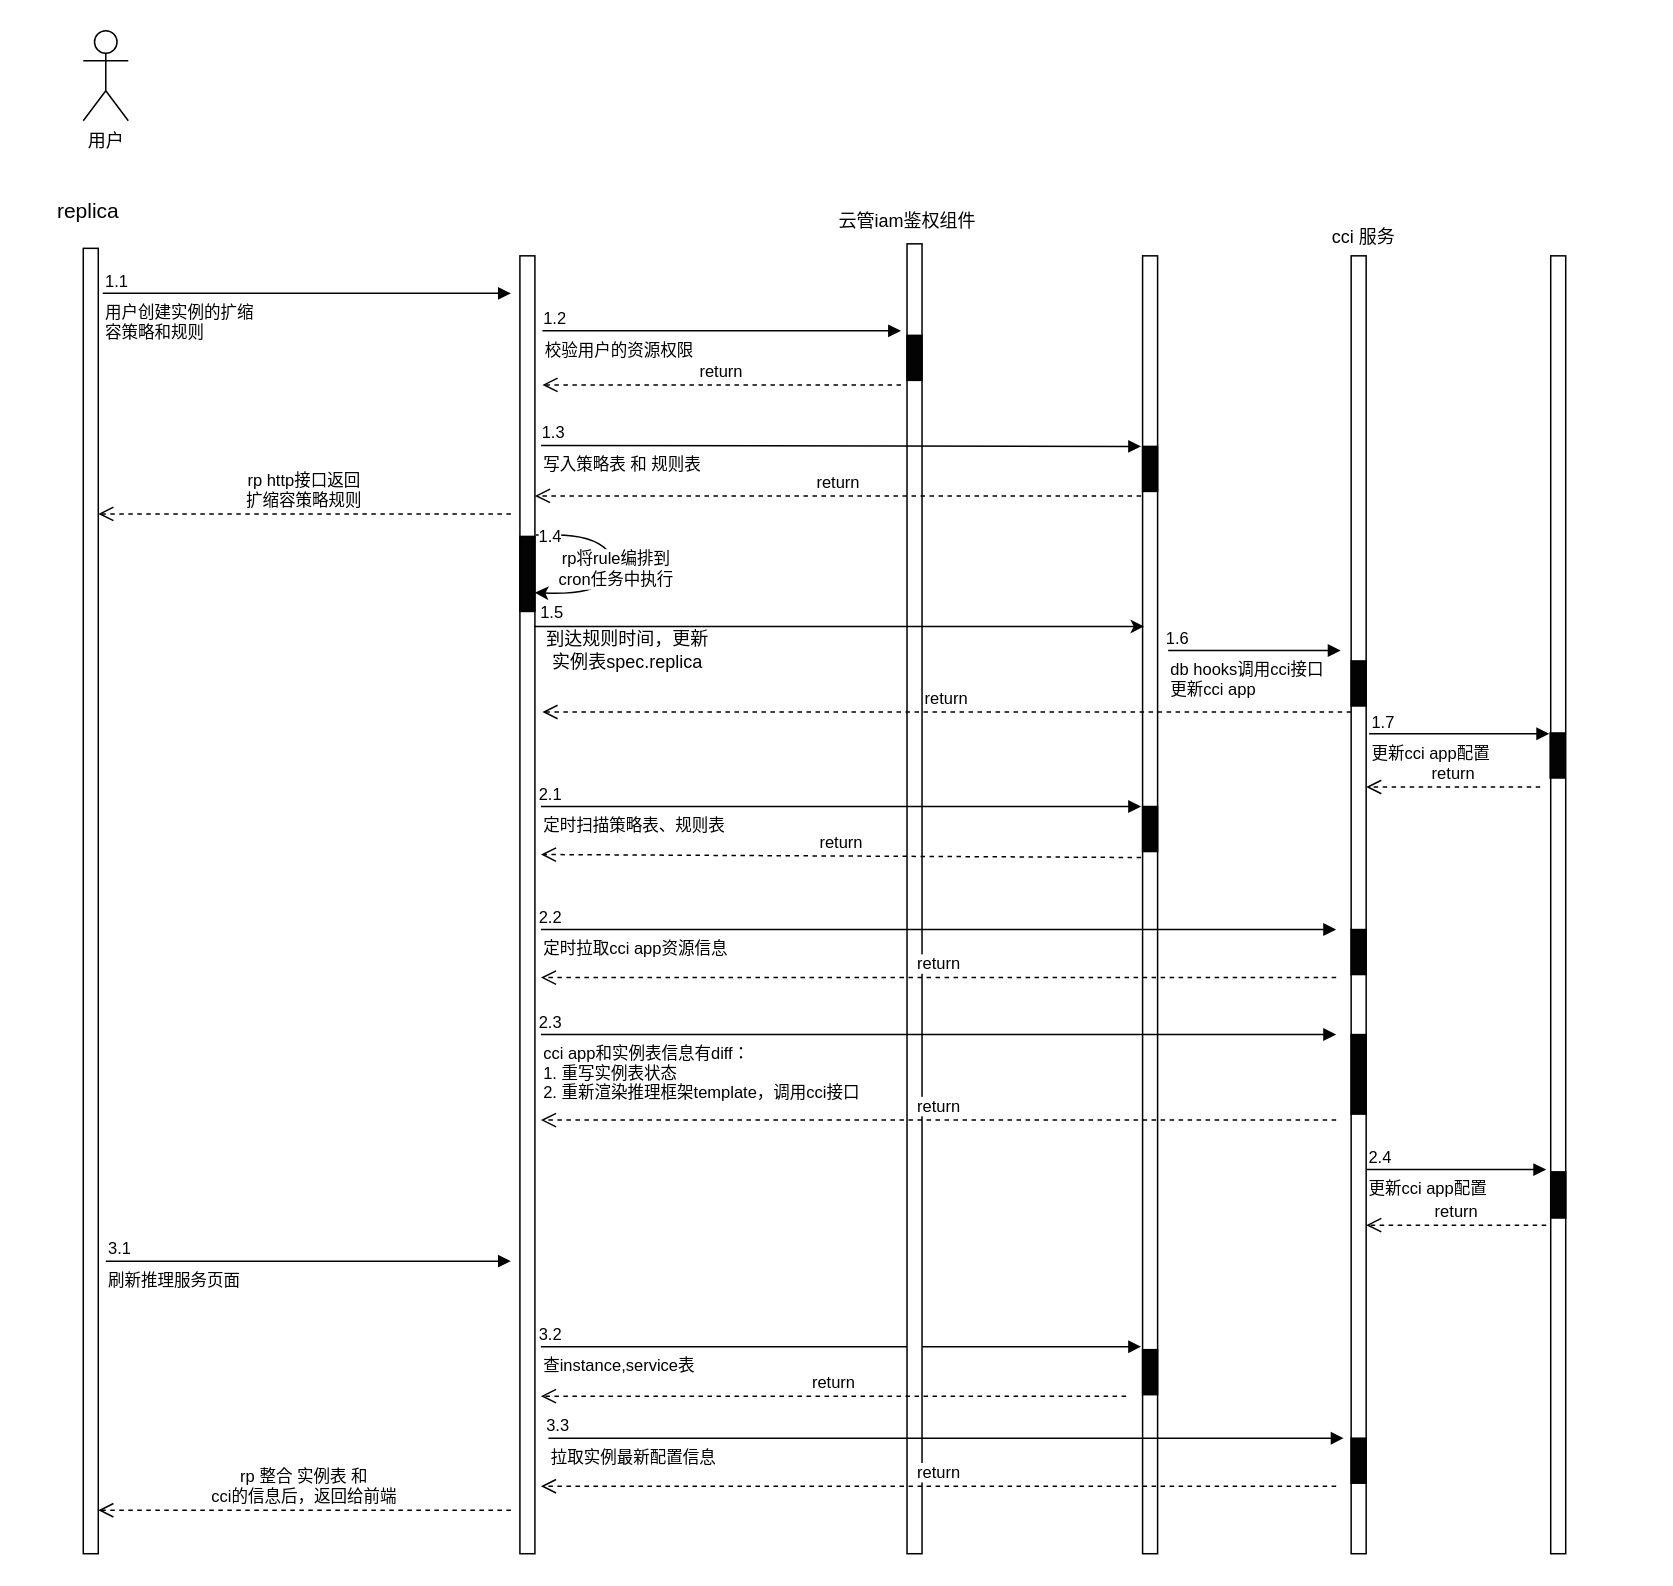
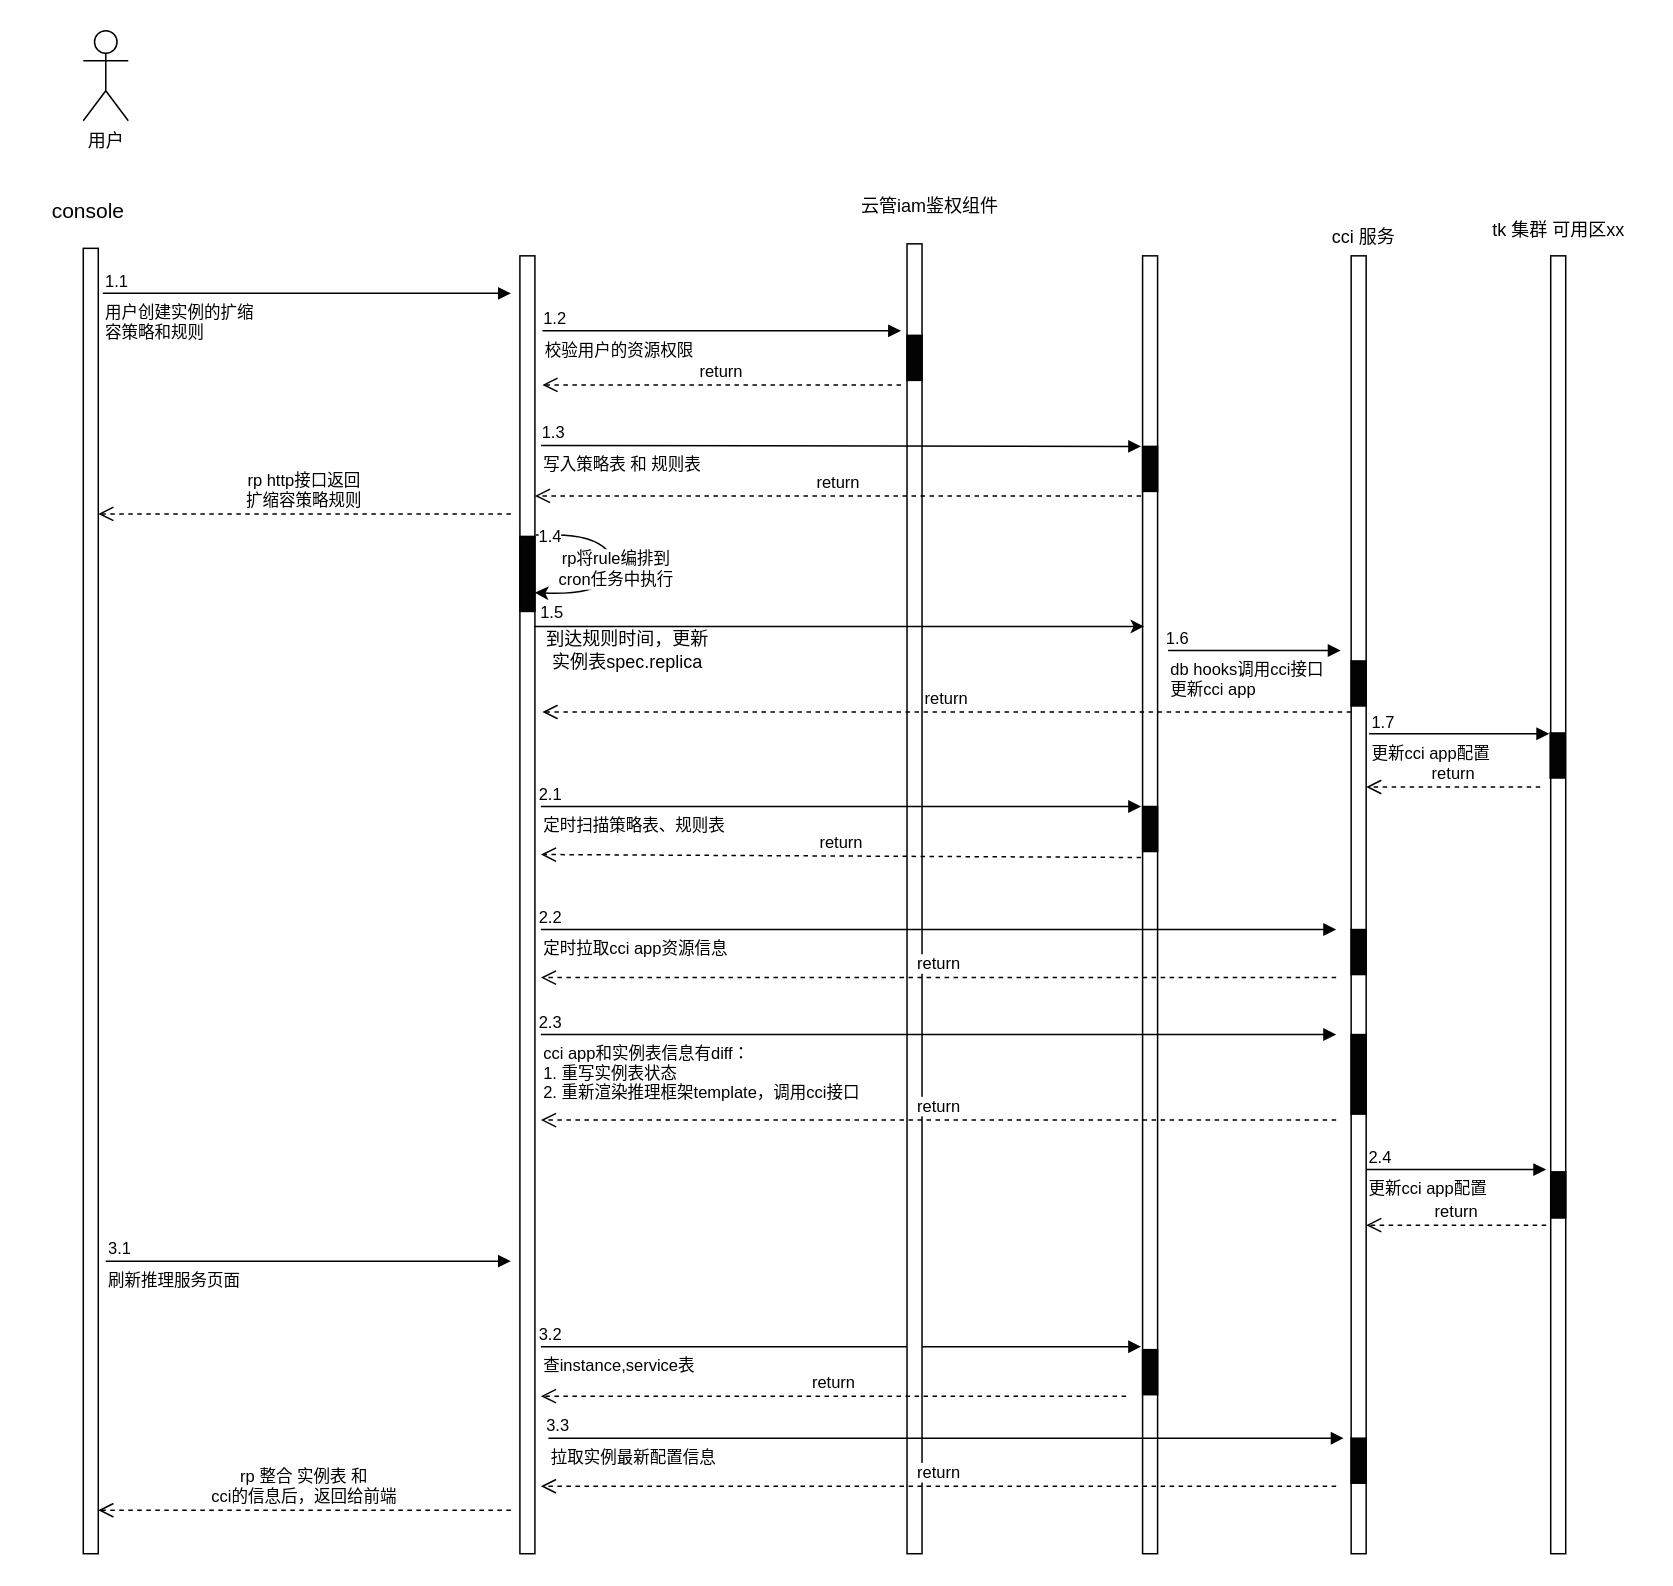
(92, 211) -> (92, 211)
(907, 221) -> (929, 206)
none -> (1558, 230)
